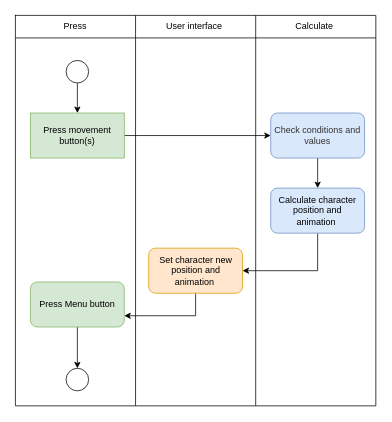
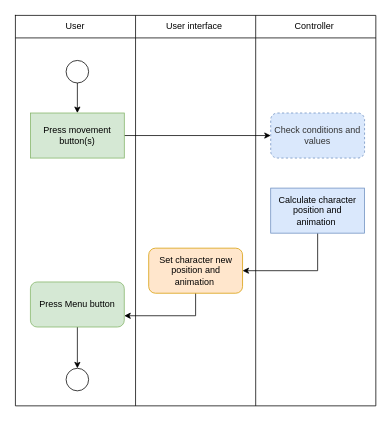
(75, 27) -> (75, 27)
(315, 27) -> (315, 27)
(317, 135) -> (317, 135)
(317, 170) -> none
(317, 210) -> (317, 210)
